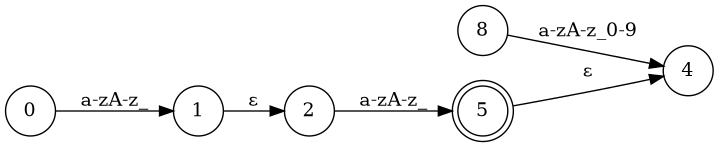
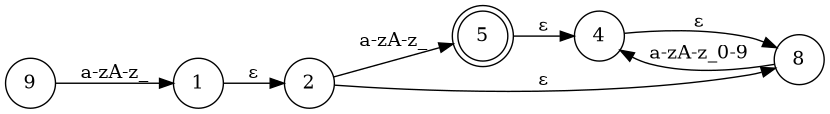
none -> (695, 31)
none -> (549, 91)
(31, 111) -> (31, 83)
